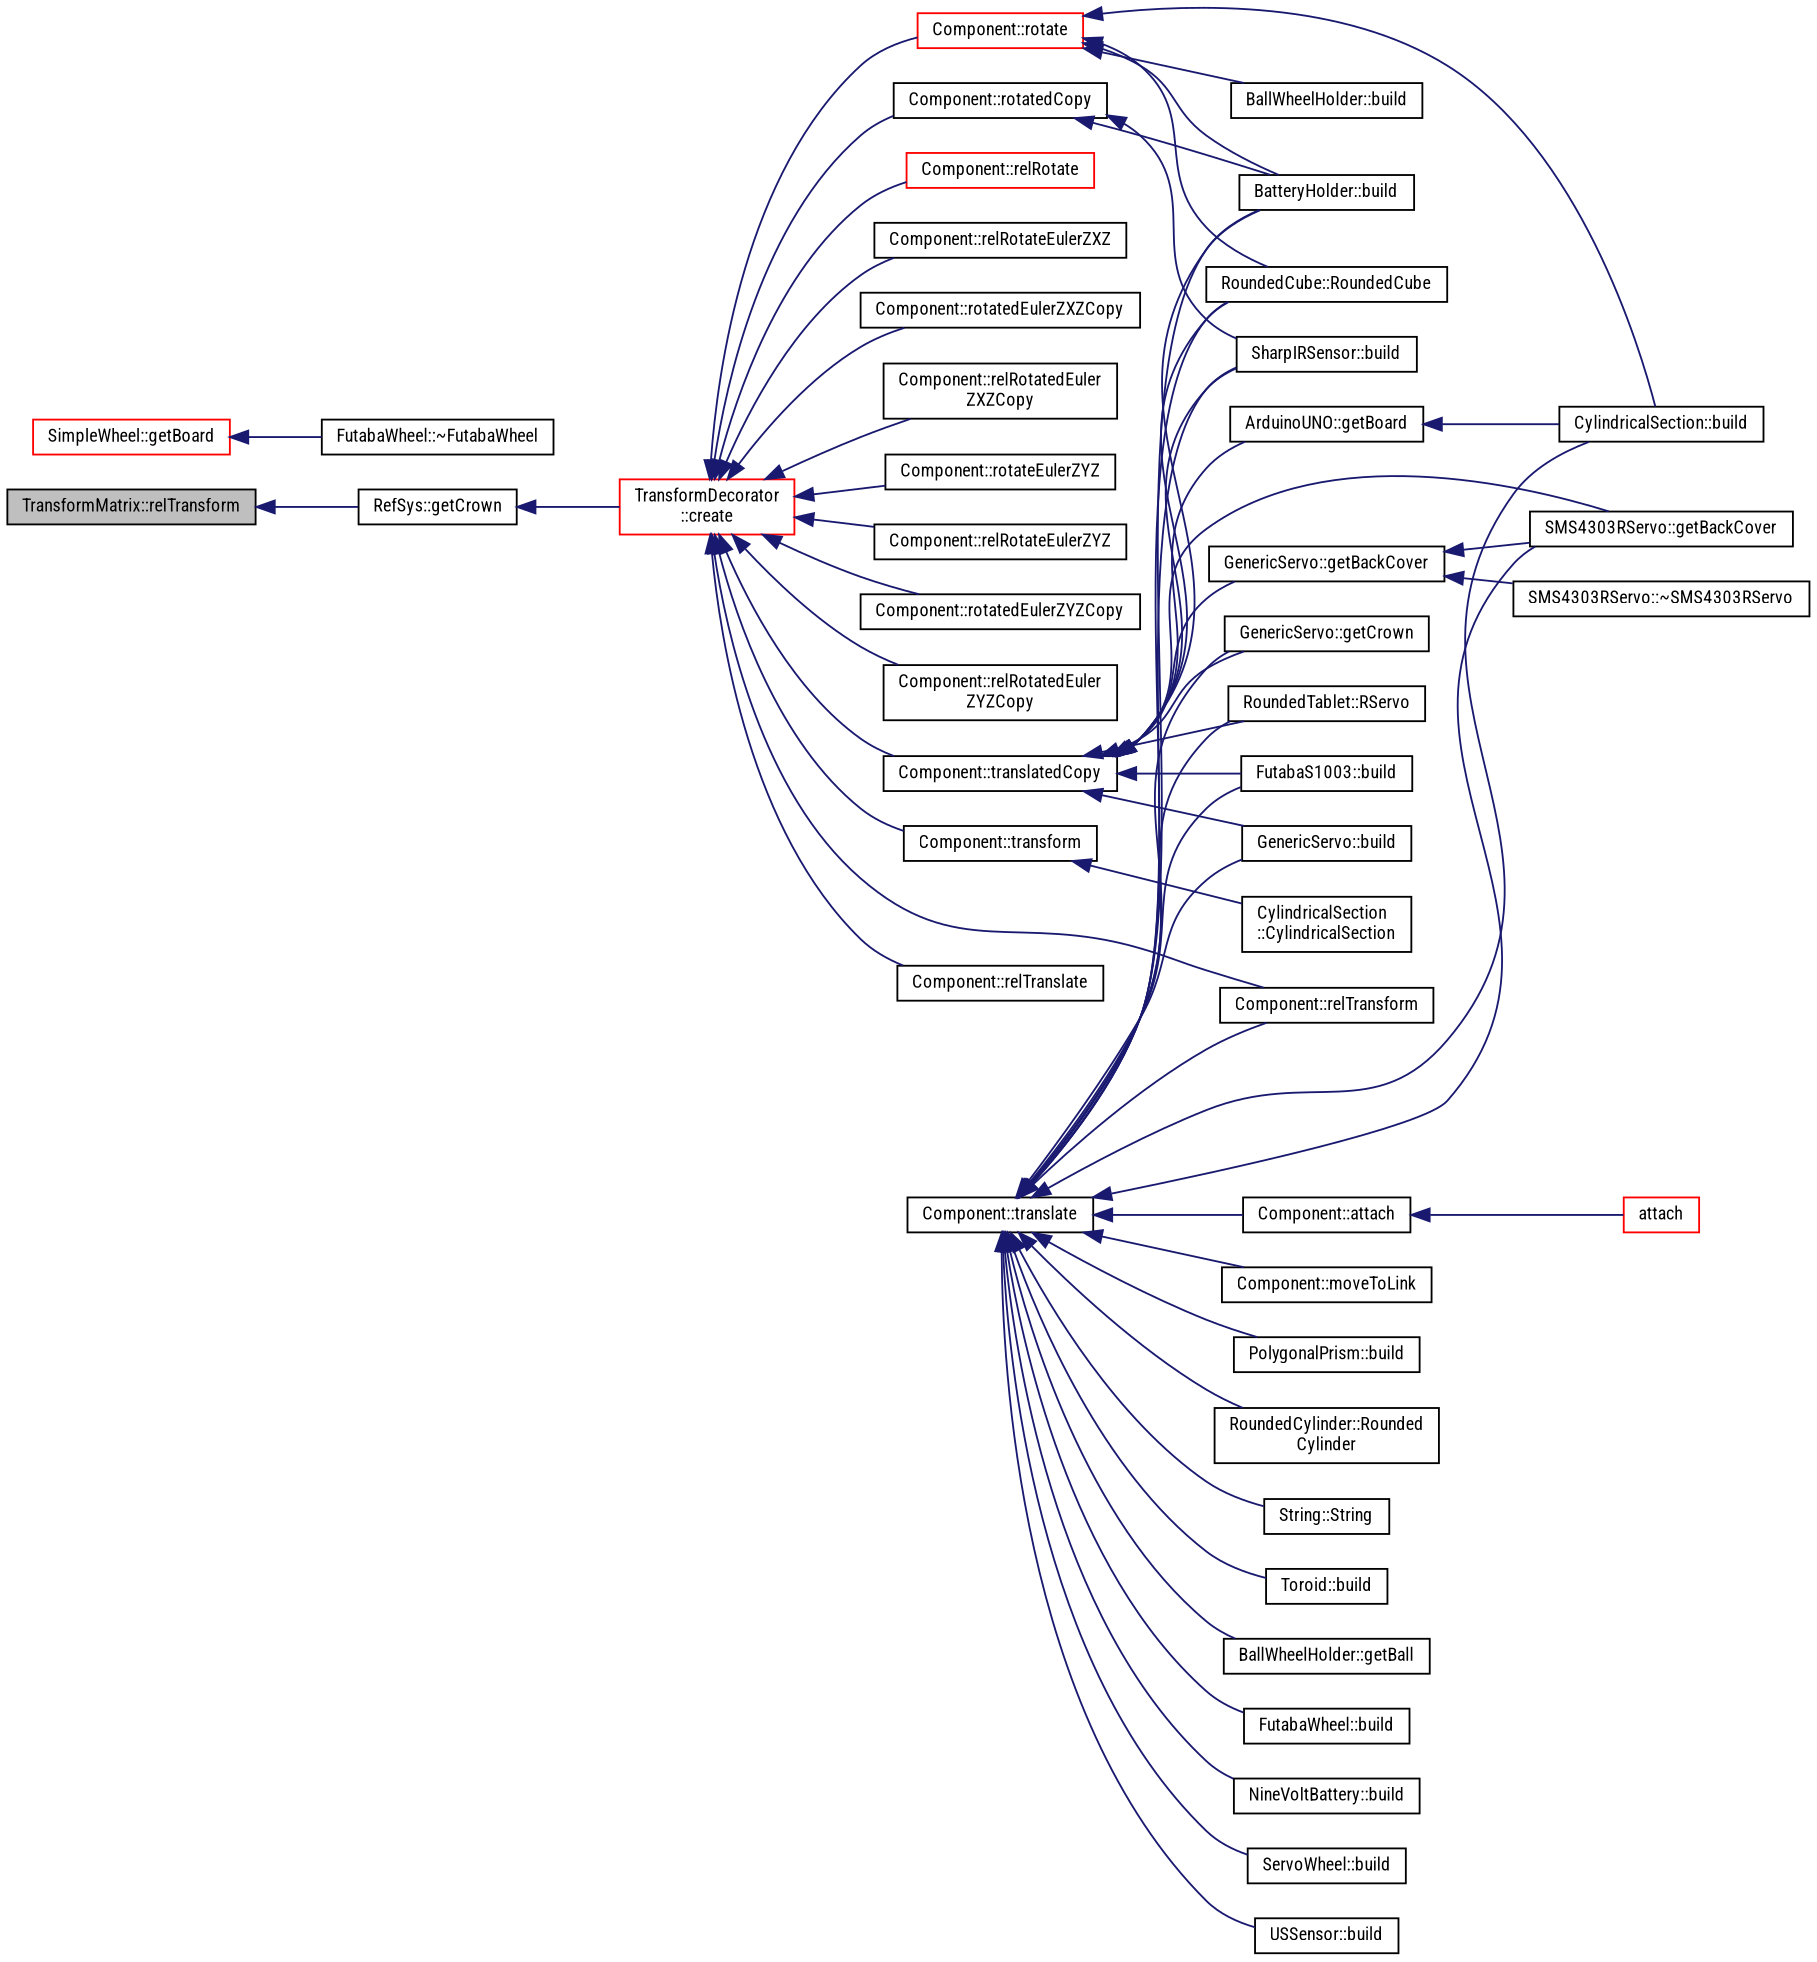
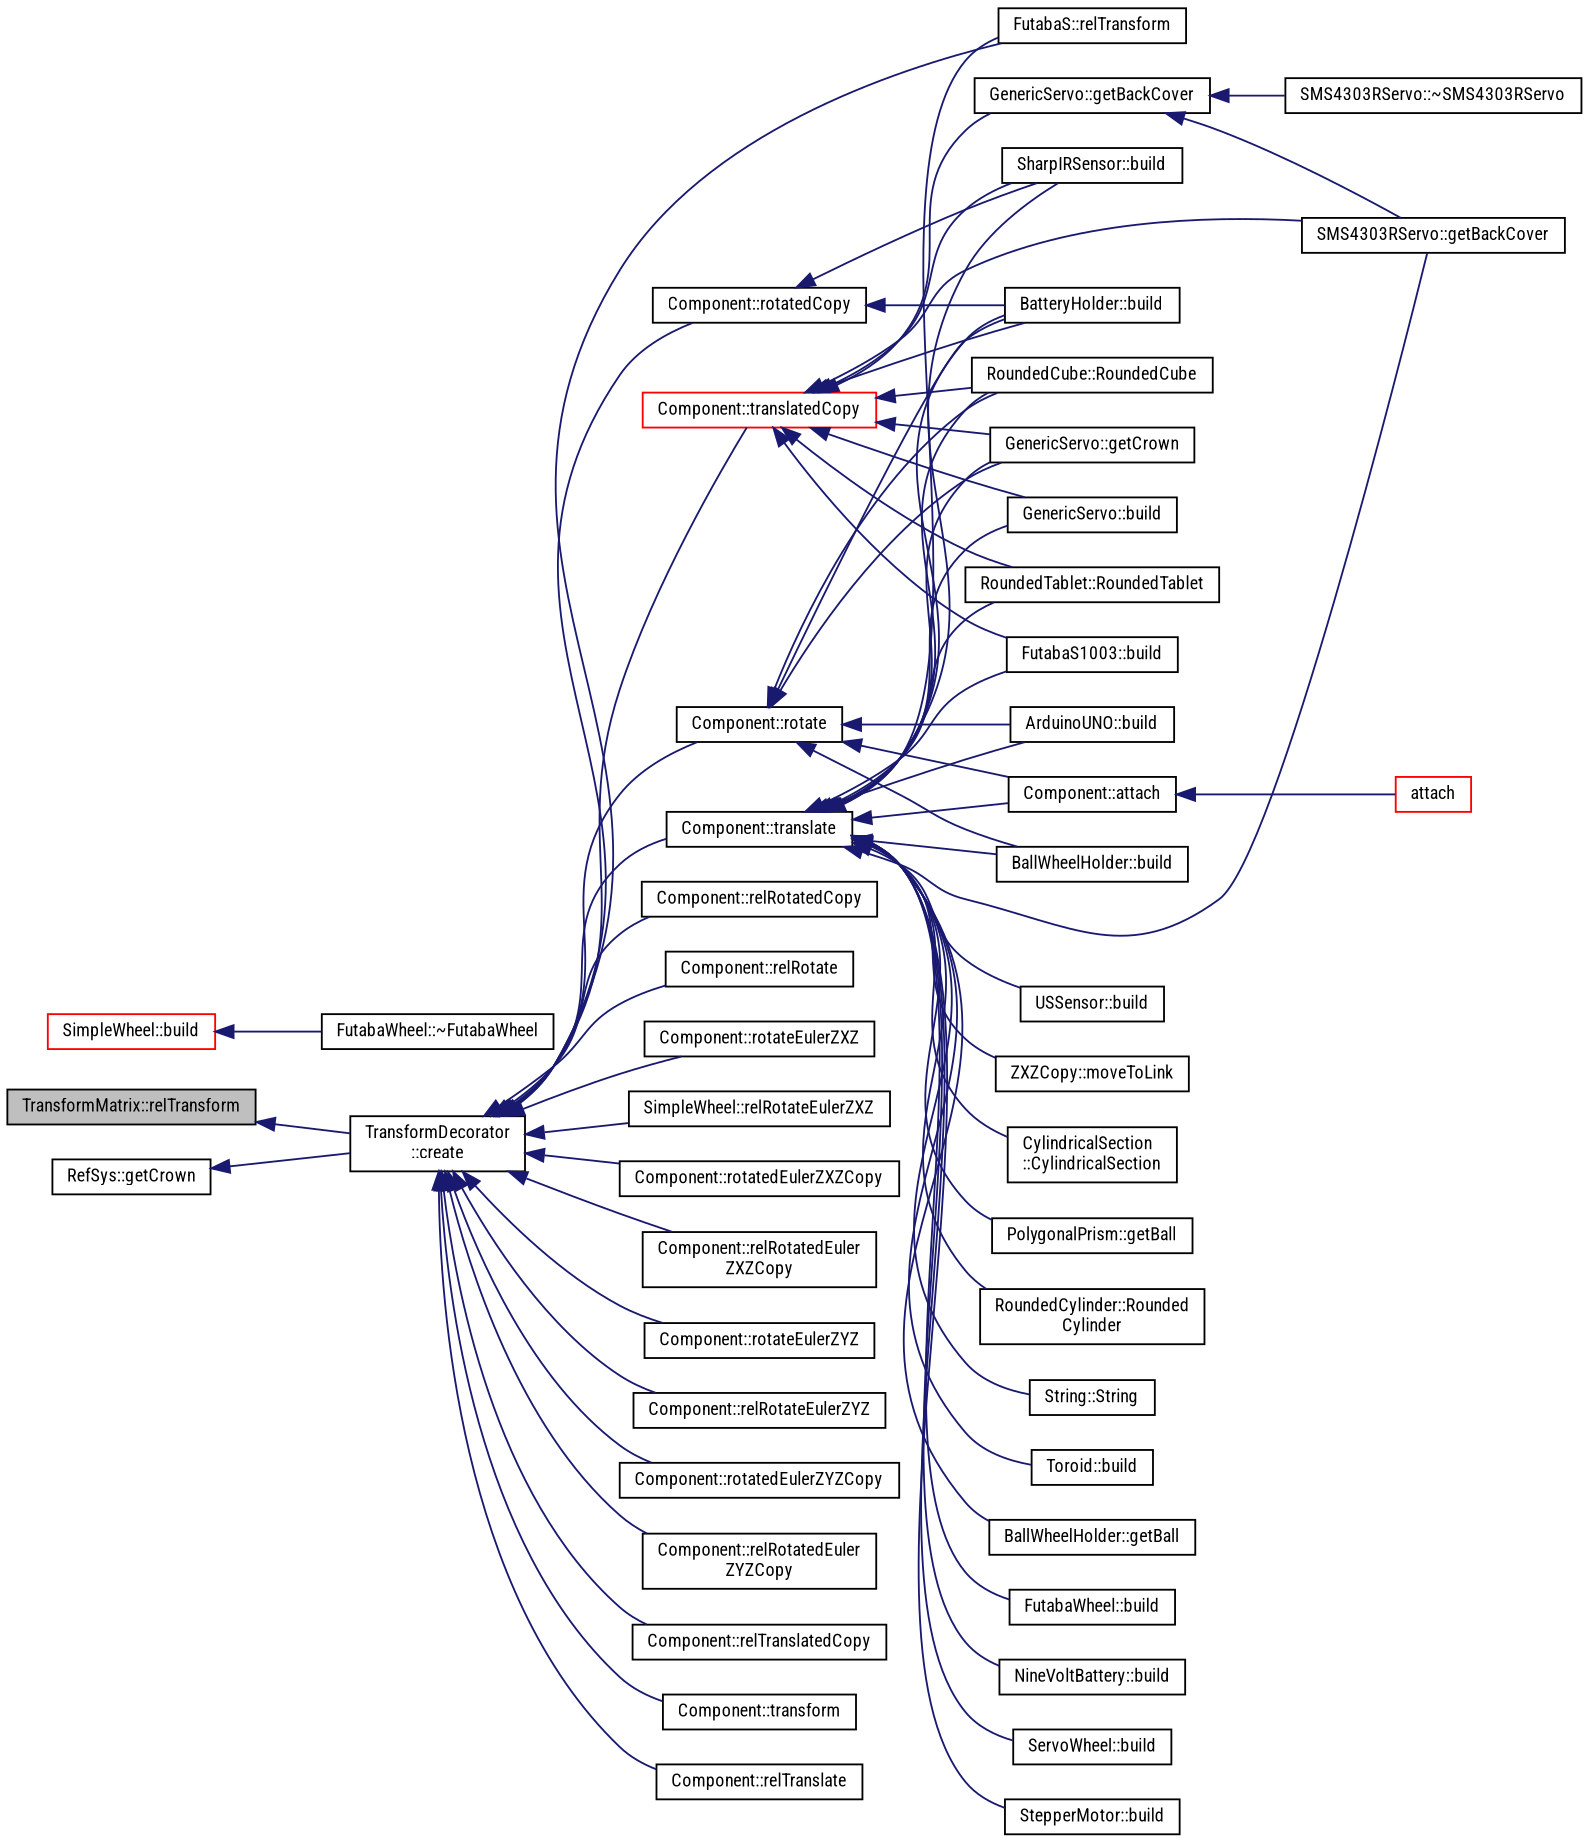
(1000, 31) -> (759, 725)
(1000, 170) -> (759, 969)
(1000, 240) -> (759, 1109)
(1327, 424) -> none
(1661, 424) -> (1092, 725)
(131, 437) -> (131, 1032)
(317, 507) -> (312, 1129)
(707, 507) -> (438, 1144)
none -> (870, 566)
(1327, 704) -> (1092, 585)
none -> (927, 760)
(1000, 774) -> (759, 410)
none -> (934, 848)
(1178, 887) -> (933, 994)
none -> (759, 899)
none -> (582, 965)
(1327, 1005) -> (1092, 26)
none -> (759, 1039)
(1327, 1285) -> (1092, 1074)
(1327, 1355) -> (1092, 1236)
none -> (759, 1642)
none -> (1092, 1817)
